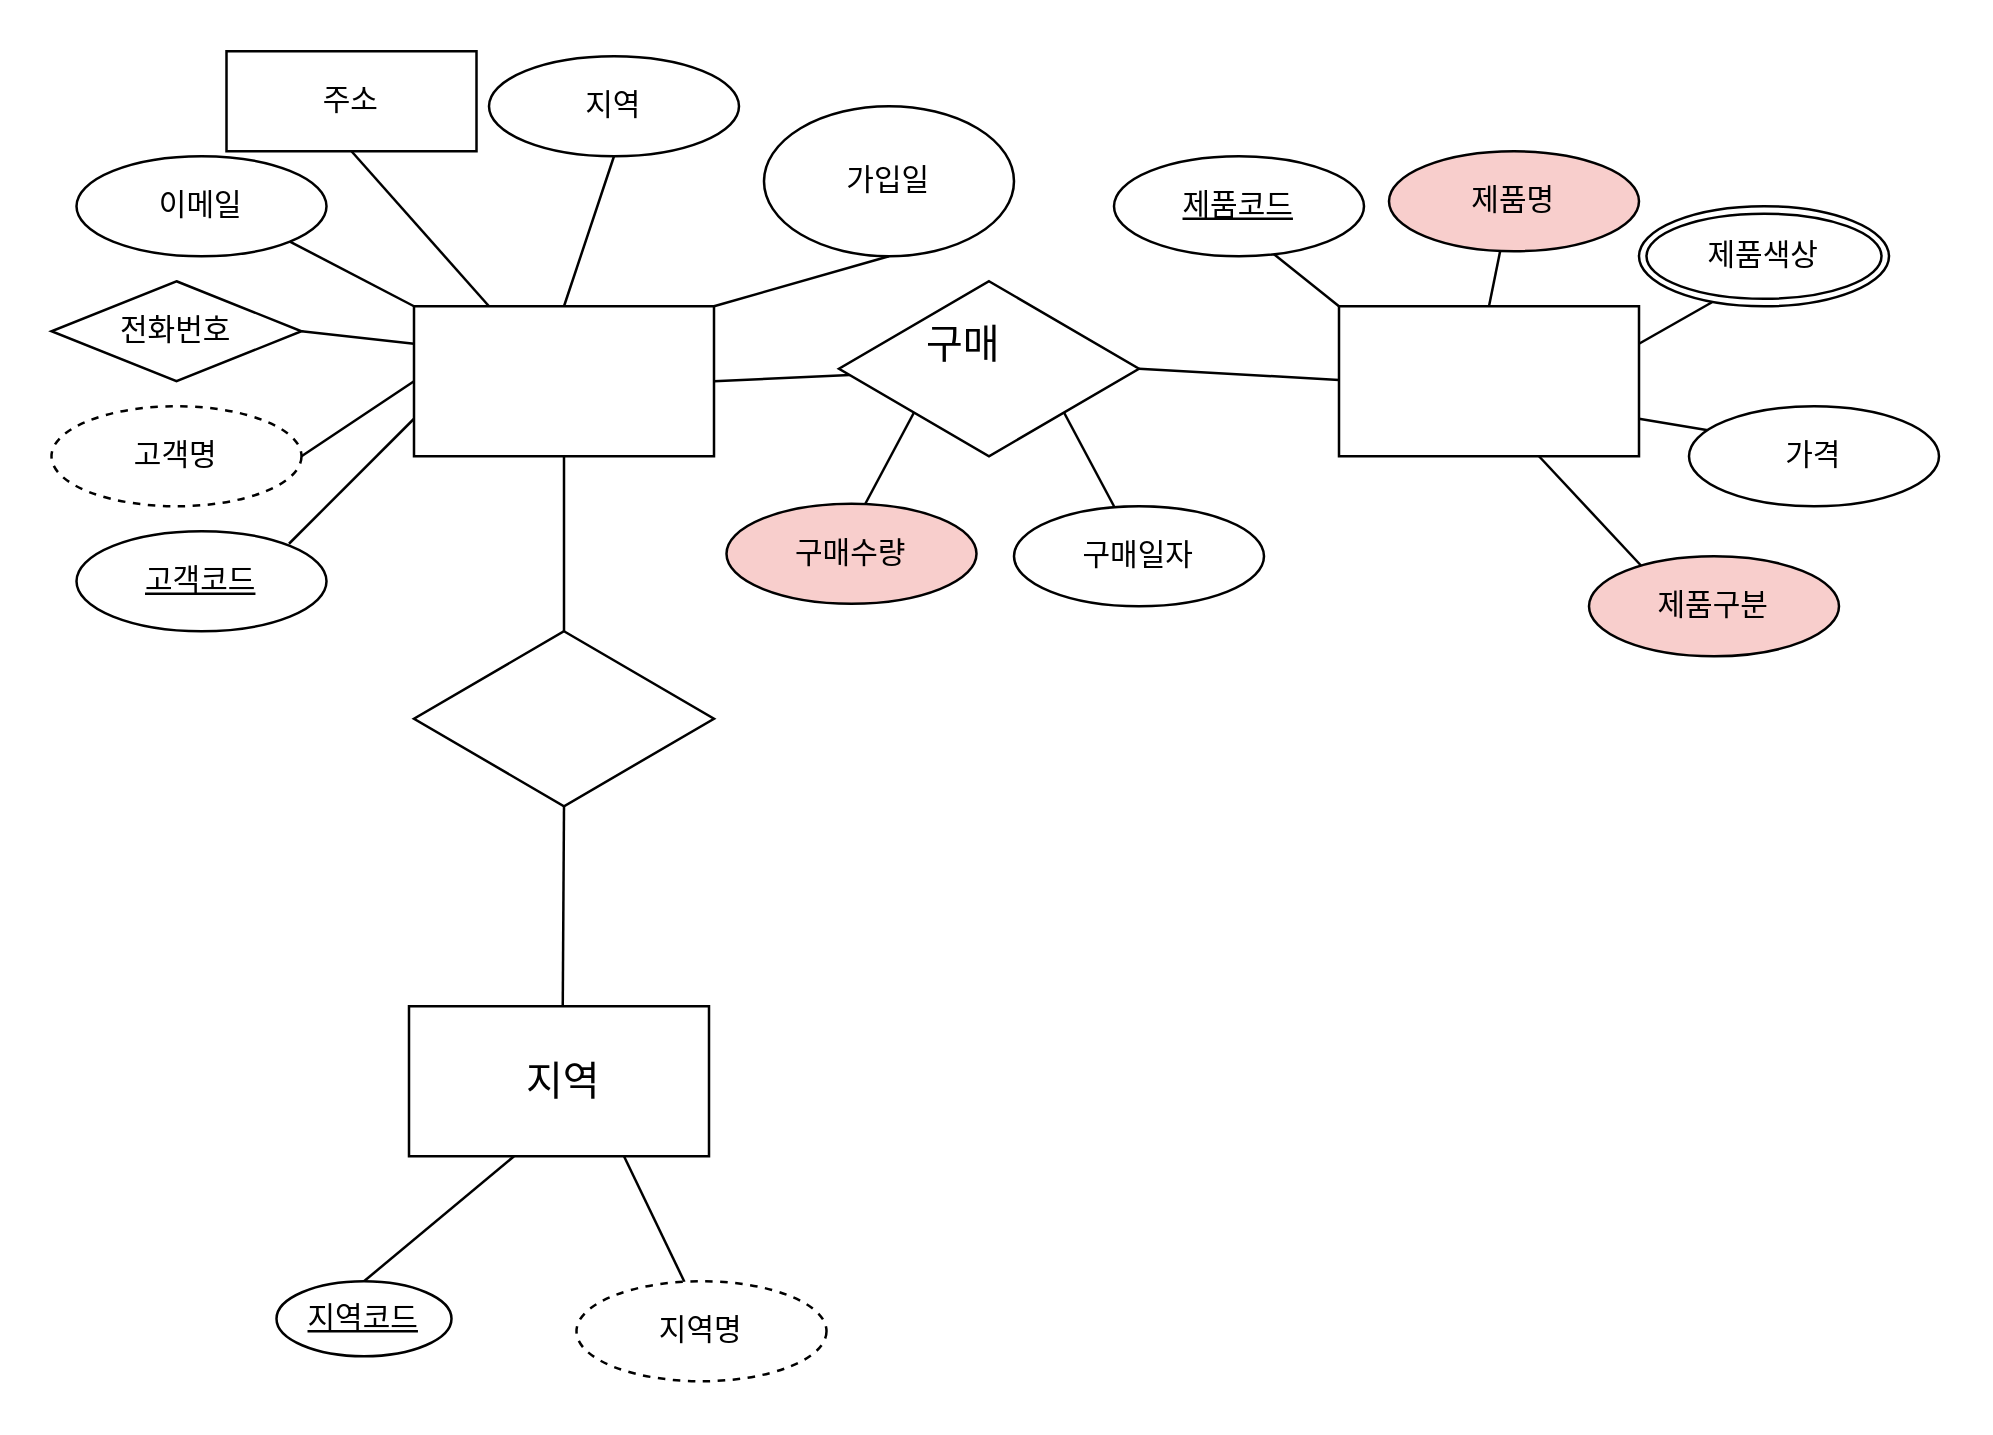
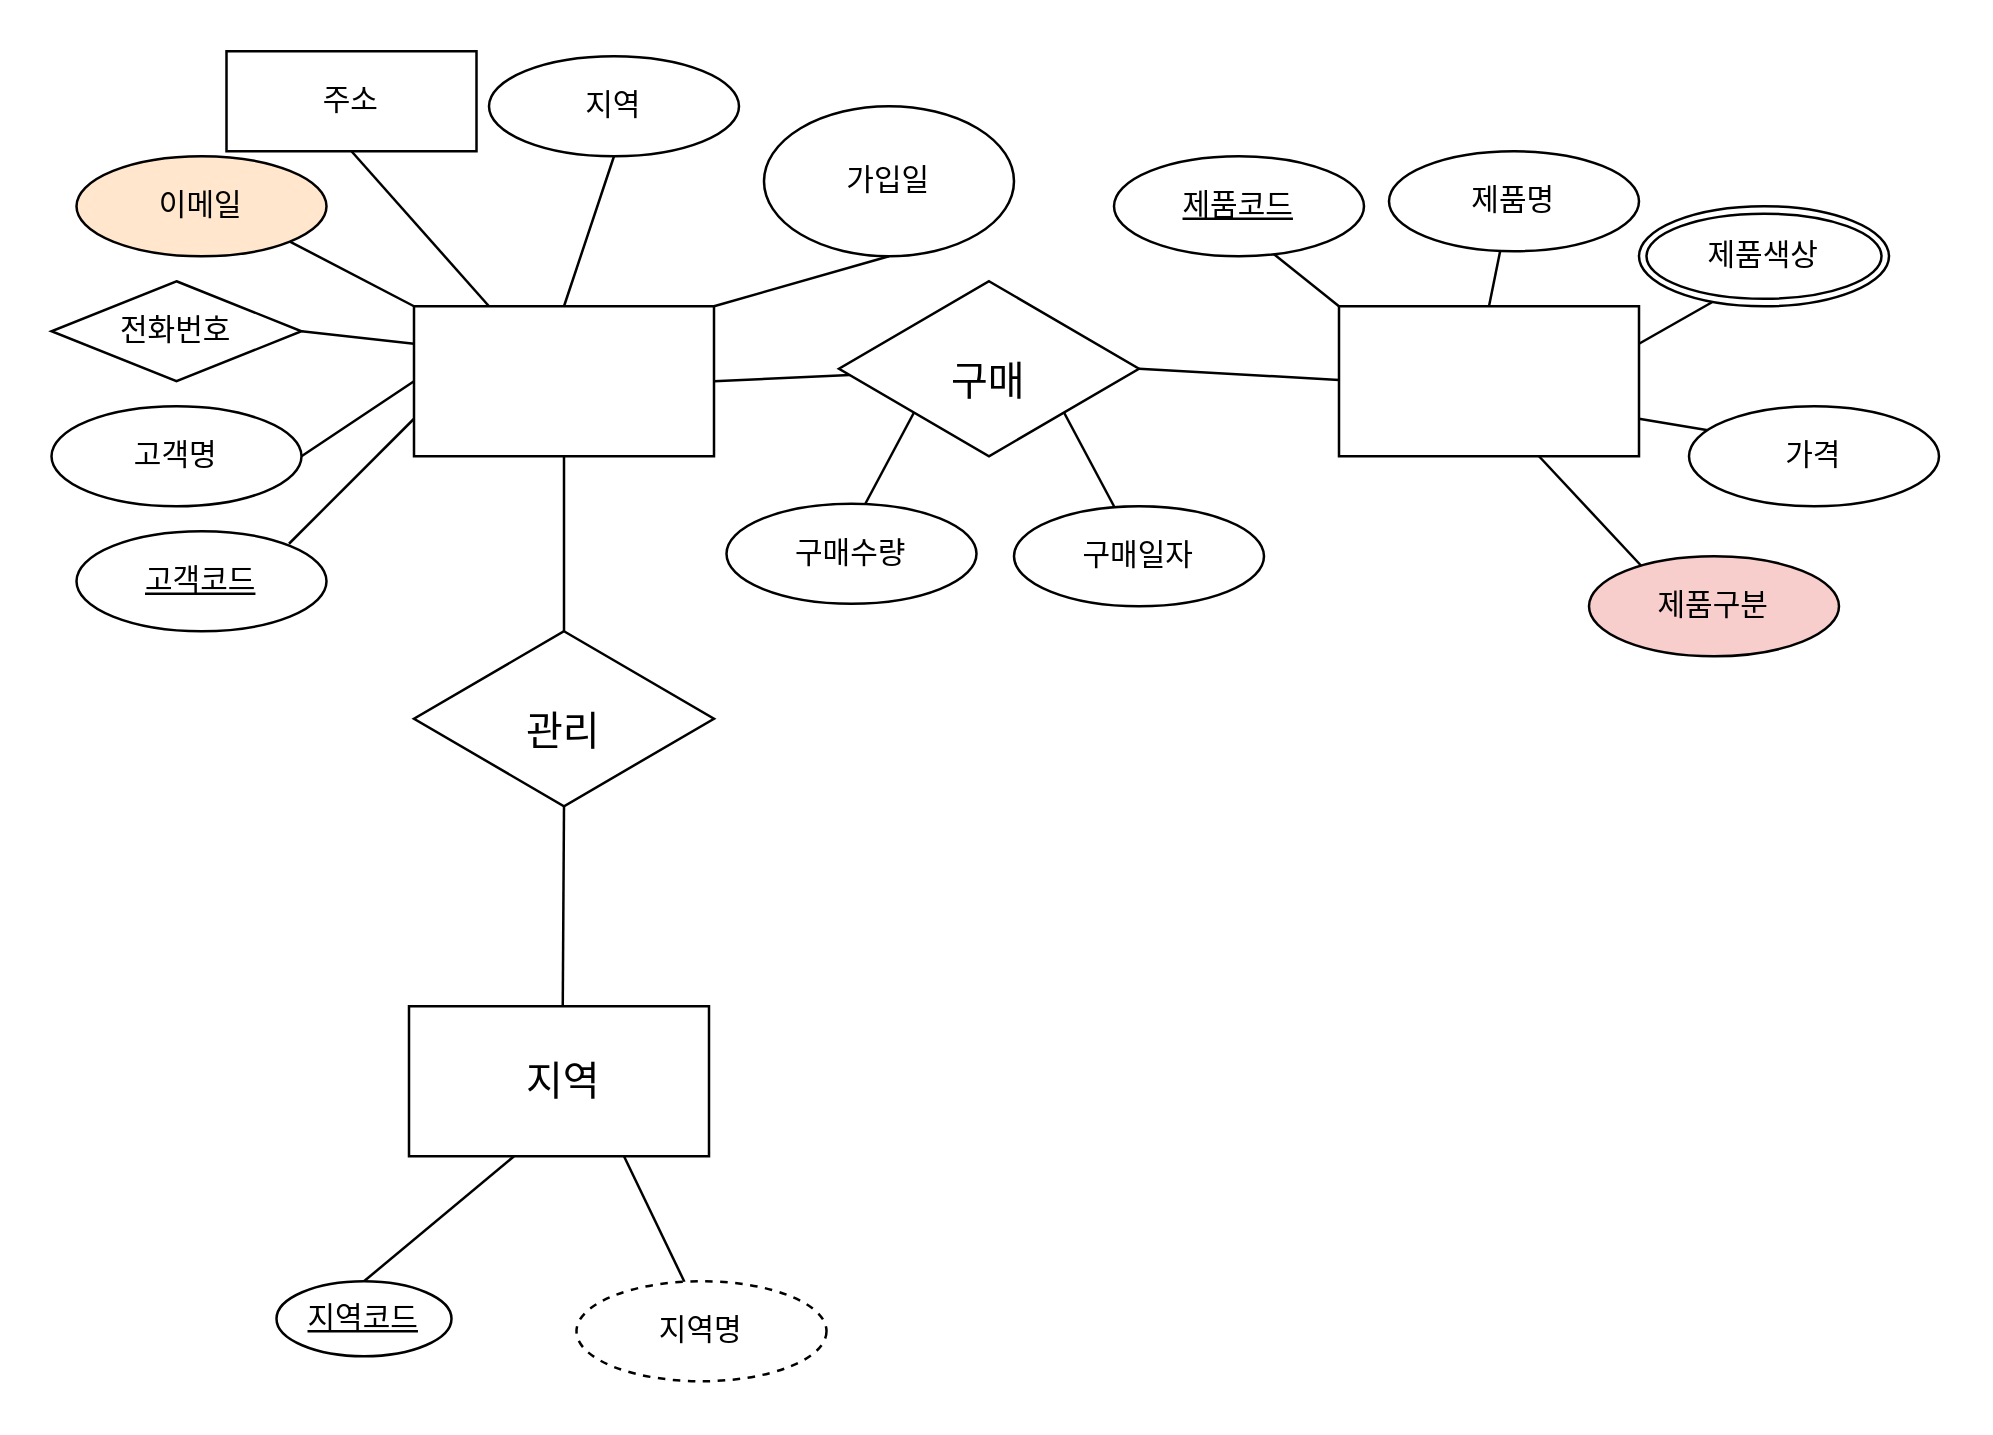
(1514, 201) -> (1514, 201)
(201, 206) -> (201, 206)
(964, 344) -> (989, 381)
(176, 456) -> (176, 456)
(851, 554) -> (851, 554)
none -> (564, 731)
